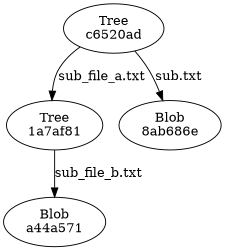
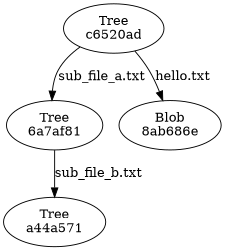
(179, 77) -> (183, 77)
(55, 125) -> (55, 125)
(55, 222) -> (55, 222)
